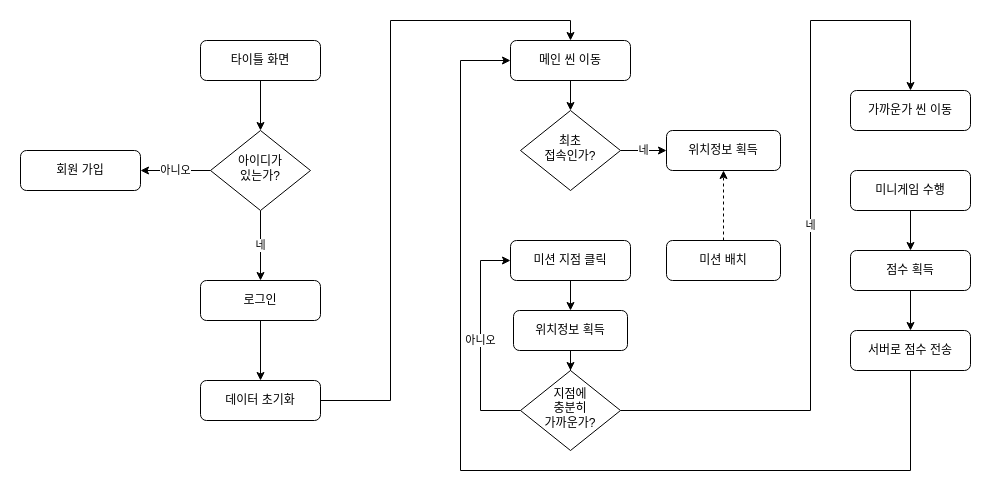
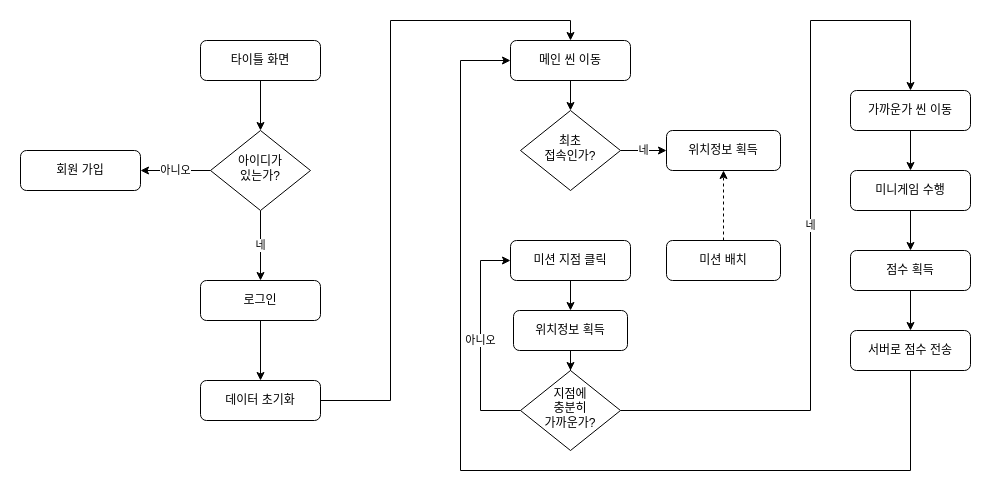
none -> (911, 147)
